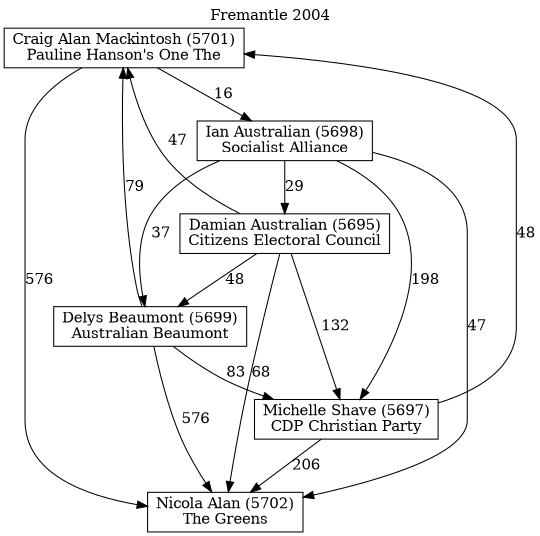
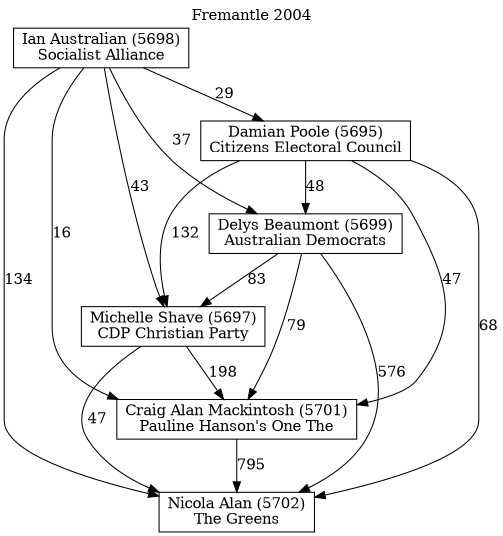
(200, 92) -> (52, 241)
(285, 234) -> (306, 141)
(526, 234) -> (223, 373)
(40, 280) -> (251, 466)
(426, 280) -> (140, 187)
(150, 326) -> (306, 234)
(477, 326) -> (19, 280)
(307, 466) -> (98, 419)
